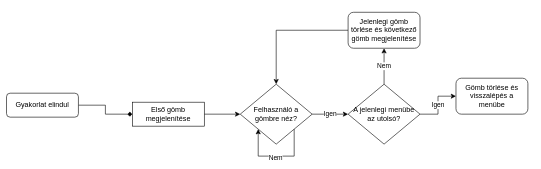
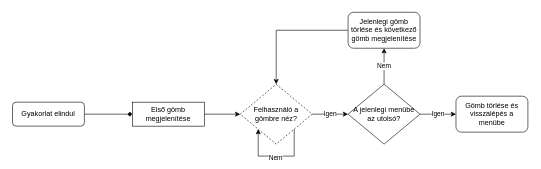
(492, 96) -> (492, 114)
(42, 105) -> (48, 114)
(276, 114) -> (276, 114)
